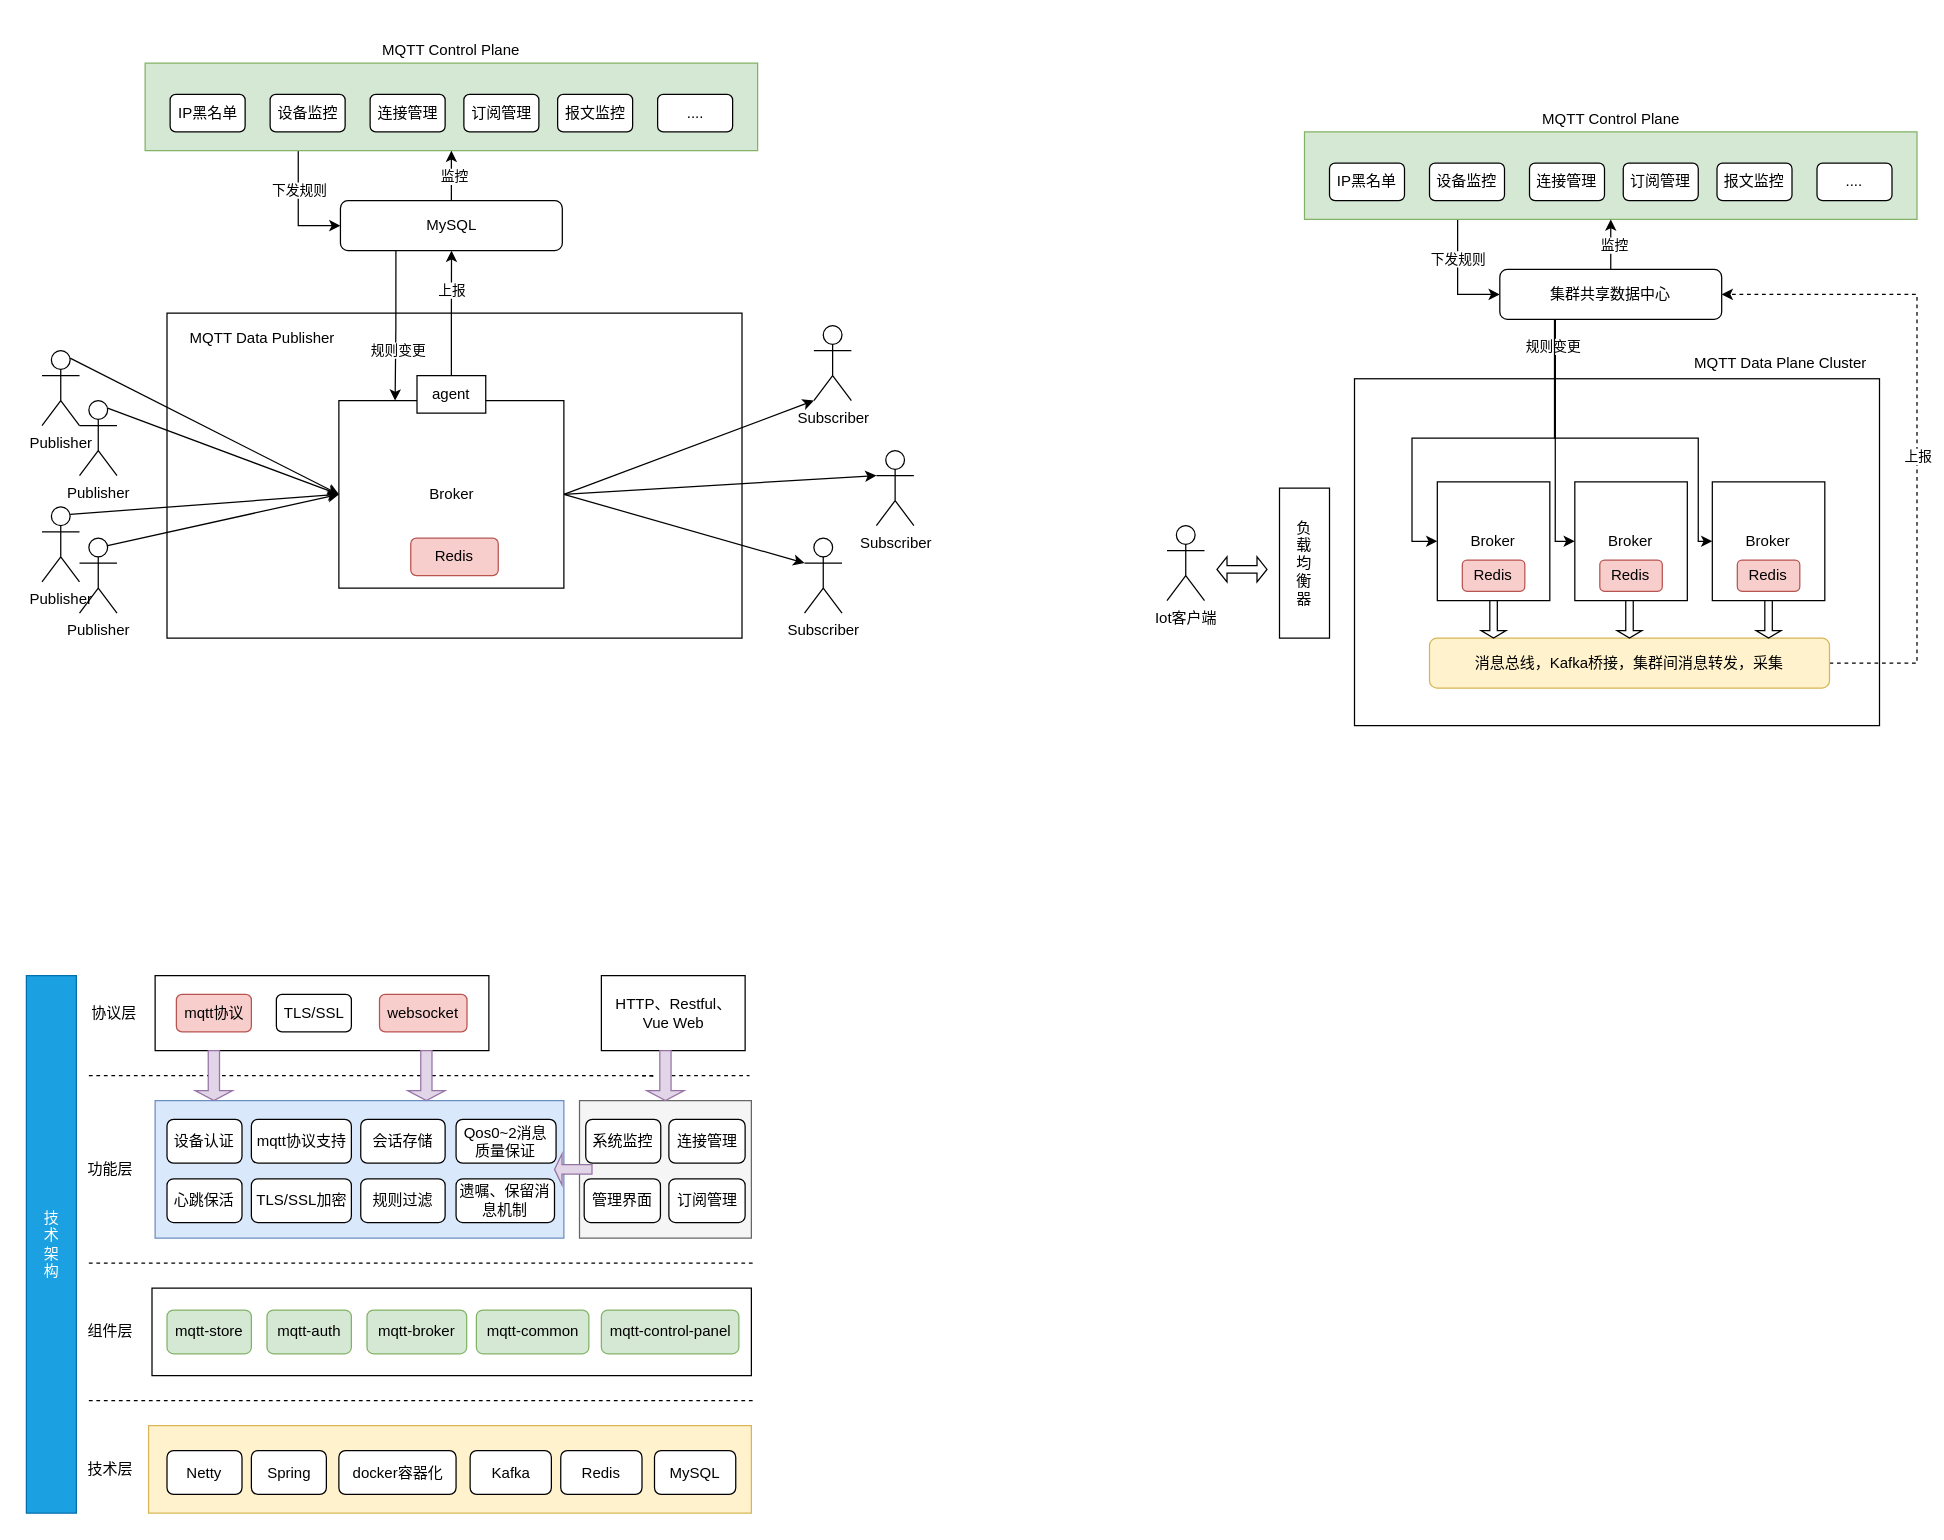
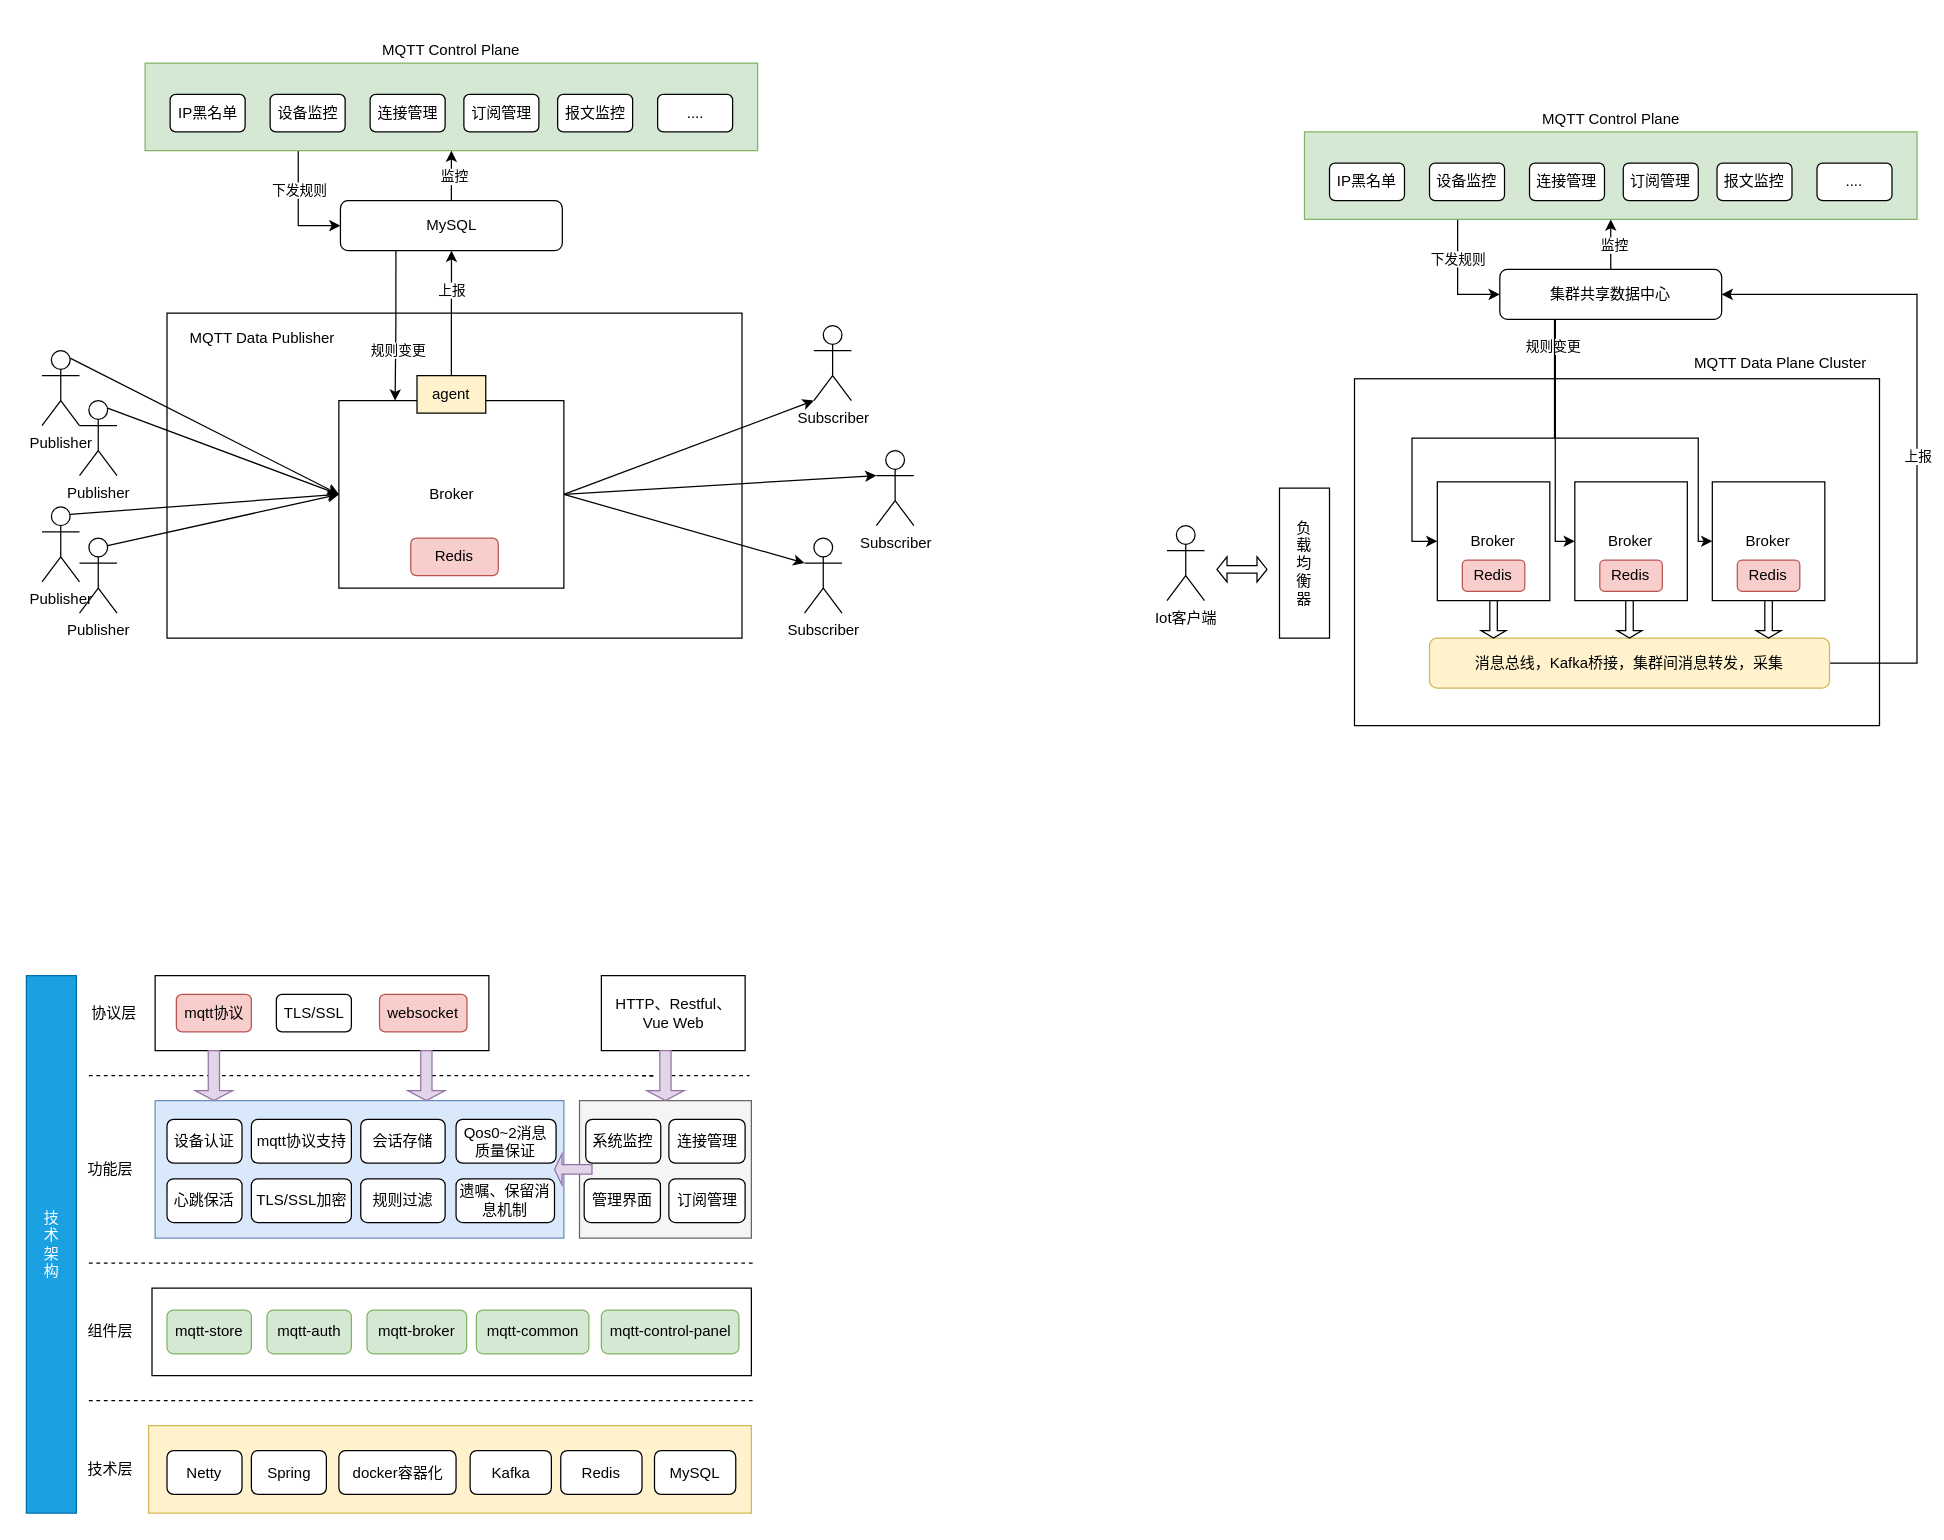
(1900, 294) -> (1900, 294)
(451, 394) -> (451, 394)
